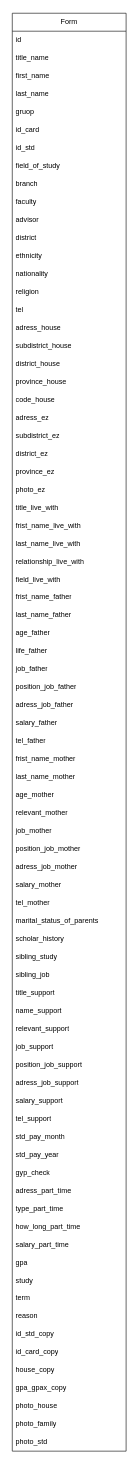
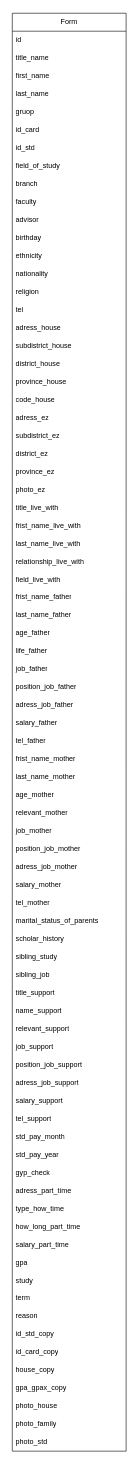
(30, 237) -> (31, 237)
(43, 1209) -> (41, 1209)
